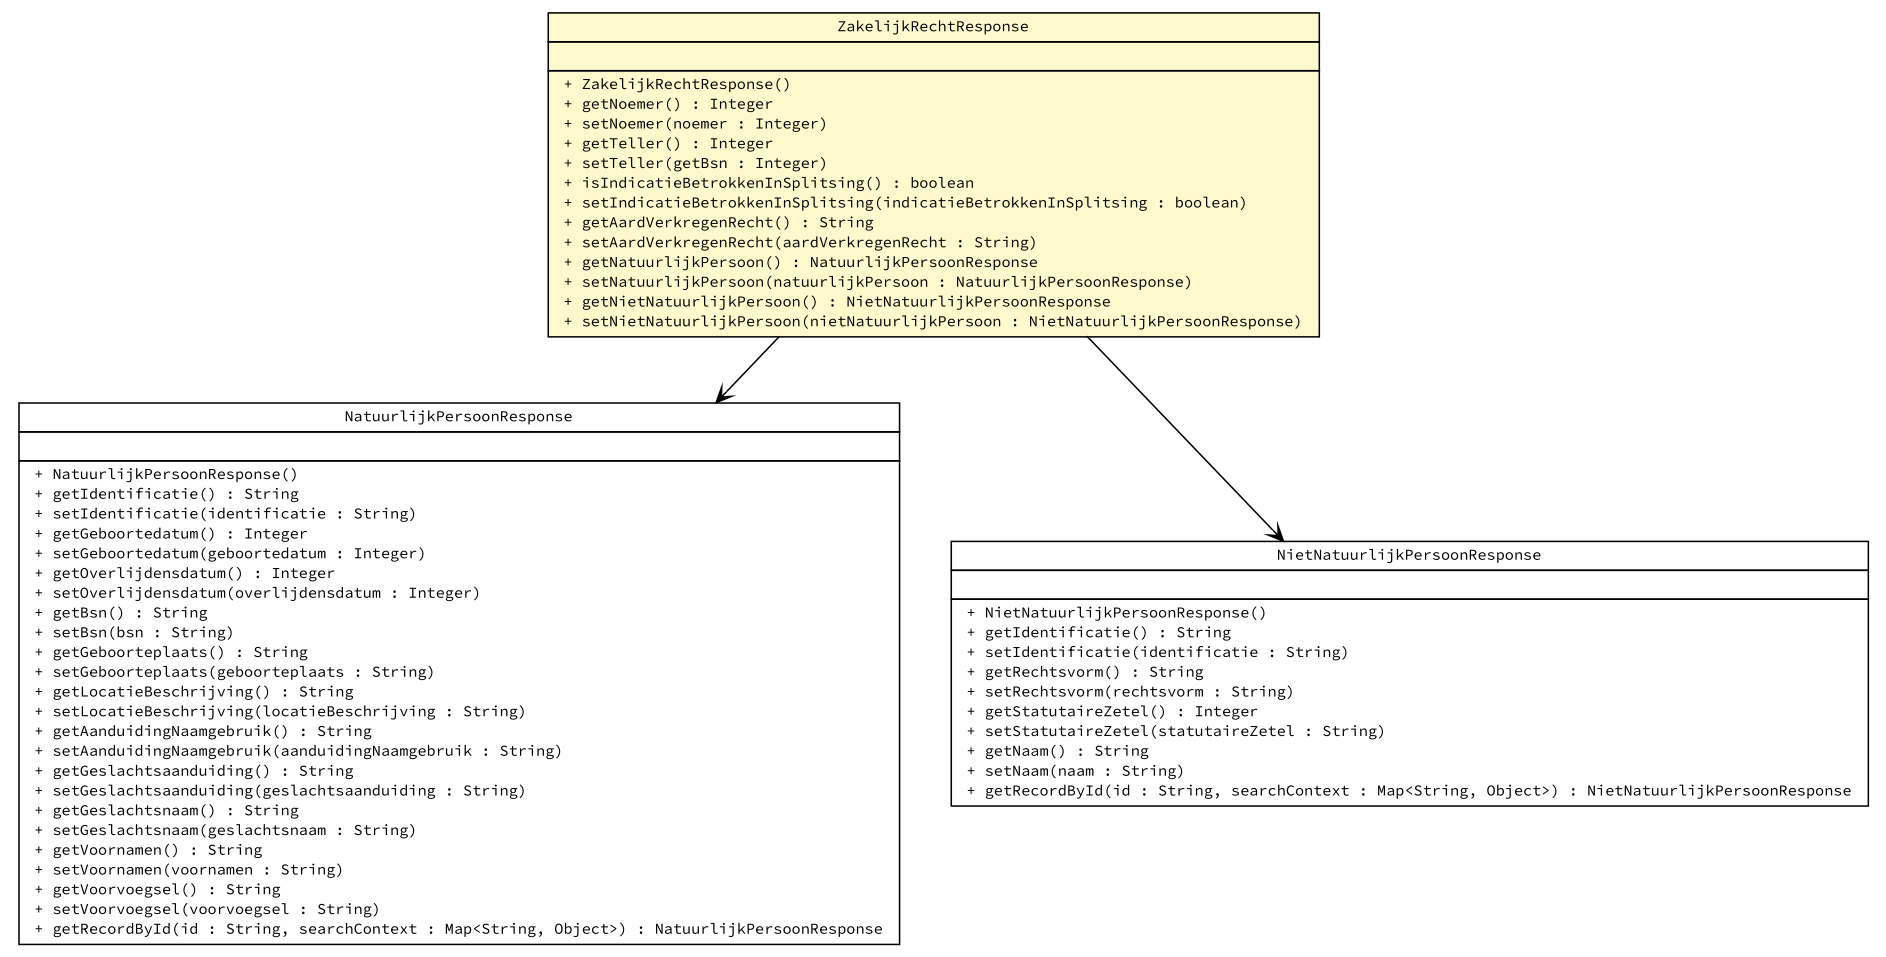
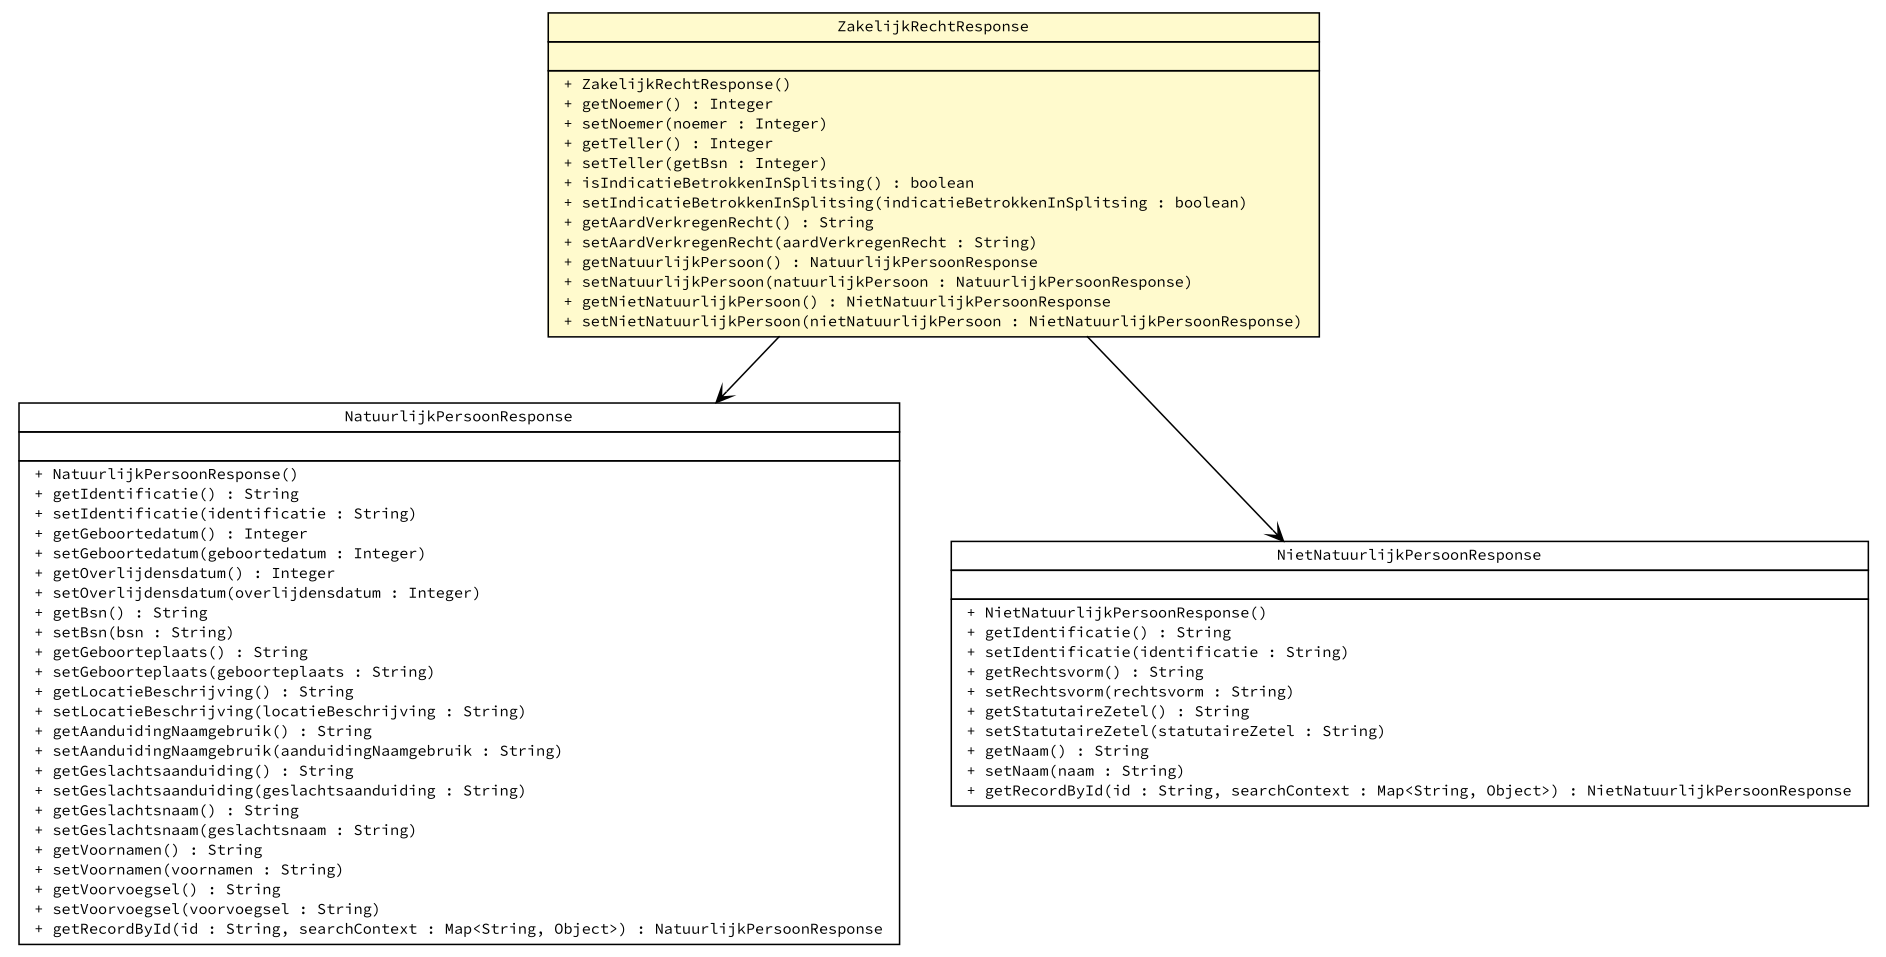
(1113, 712) -> (1109, 712)
